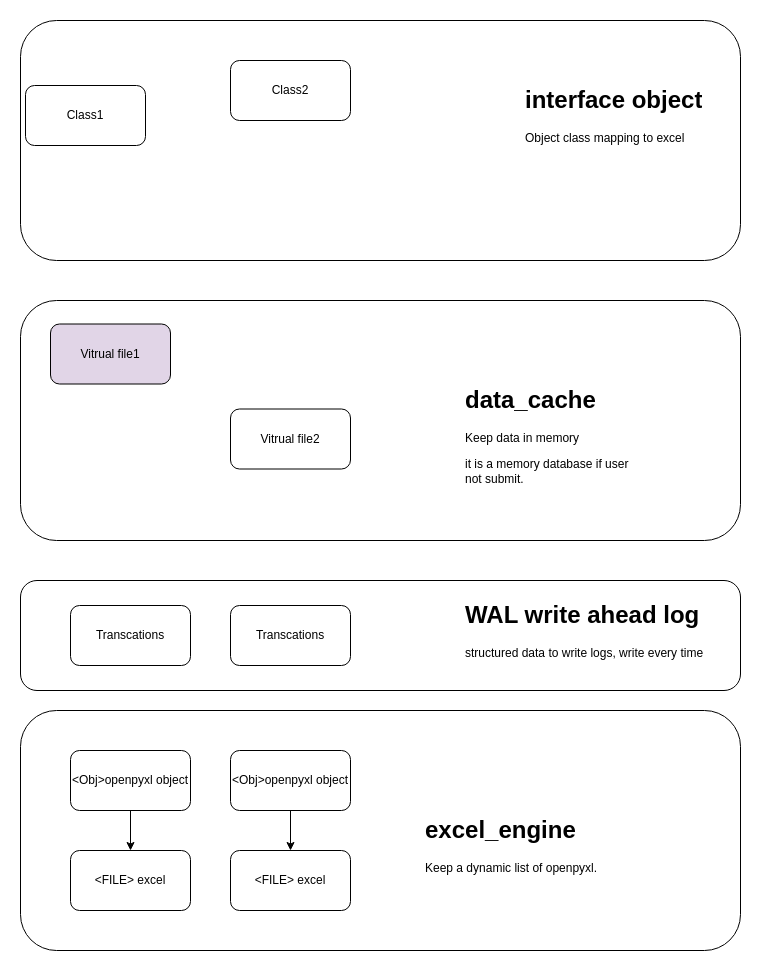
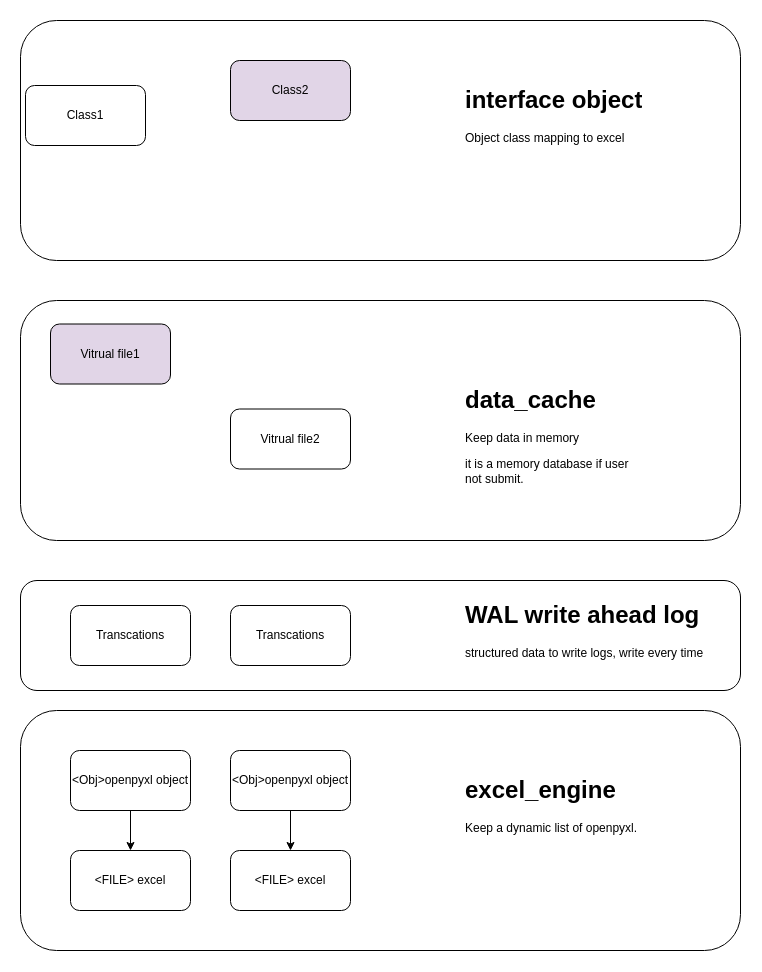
(291, 91) -> (291, 91)
(616, 141) -> (556, 141)
(516, 871) -> (556, 831)
